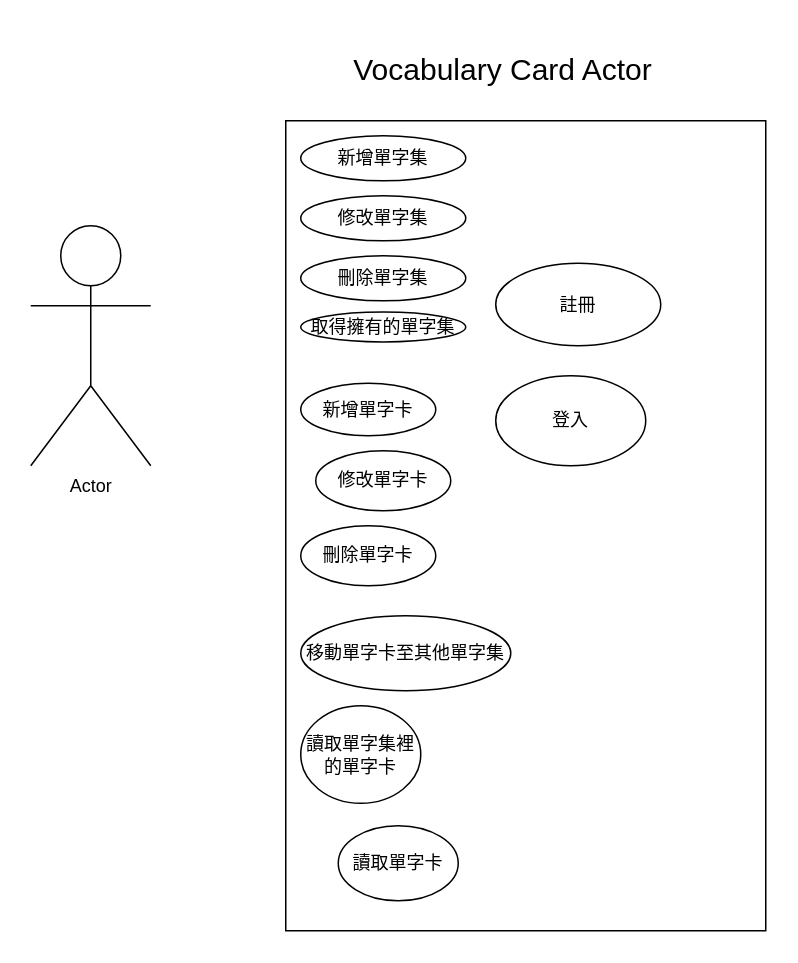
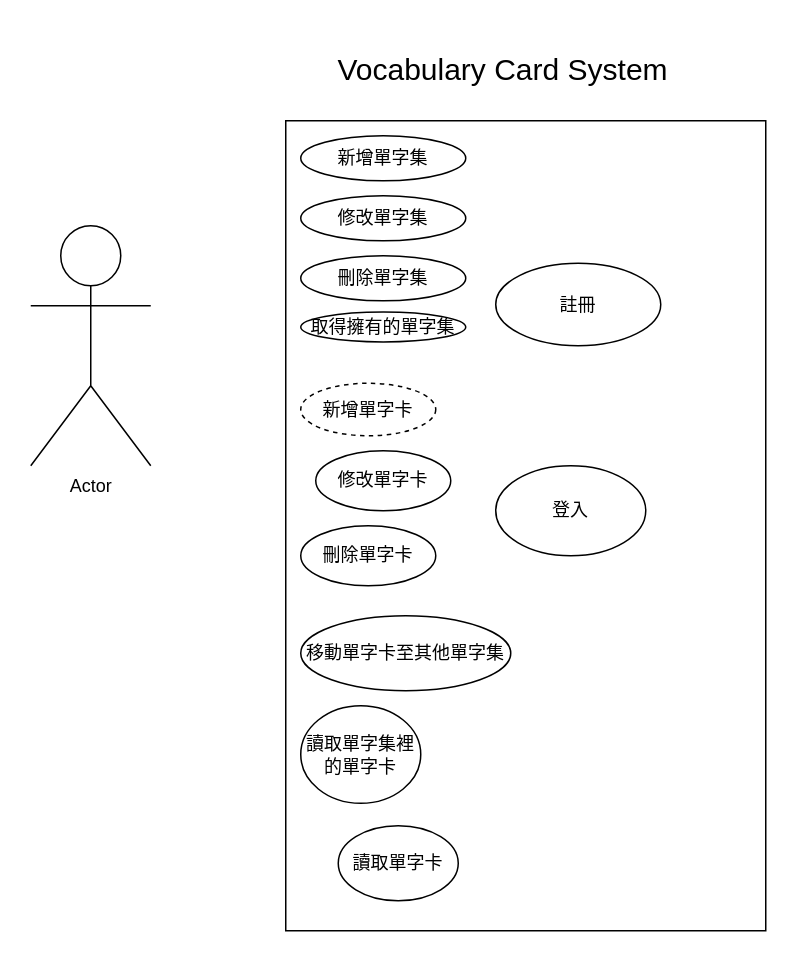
(503, 68) -> (503, 68)
(368, 410) -> (368, 410)
(571, 421) -> (571, 511)
